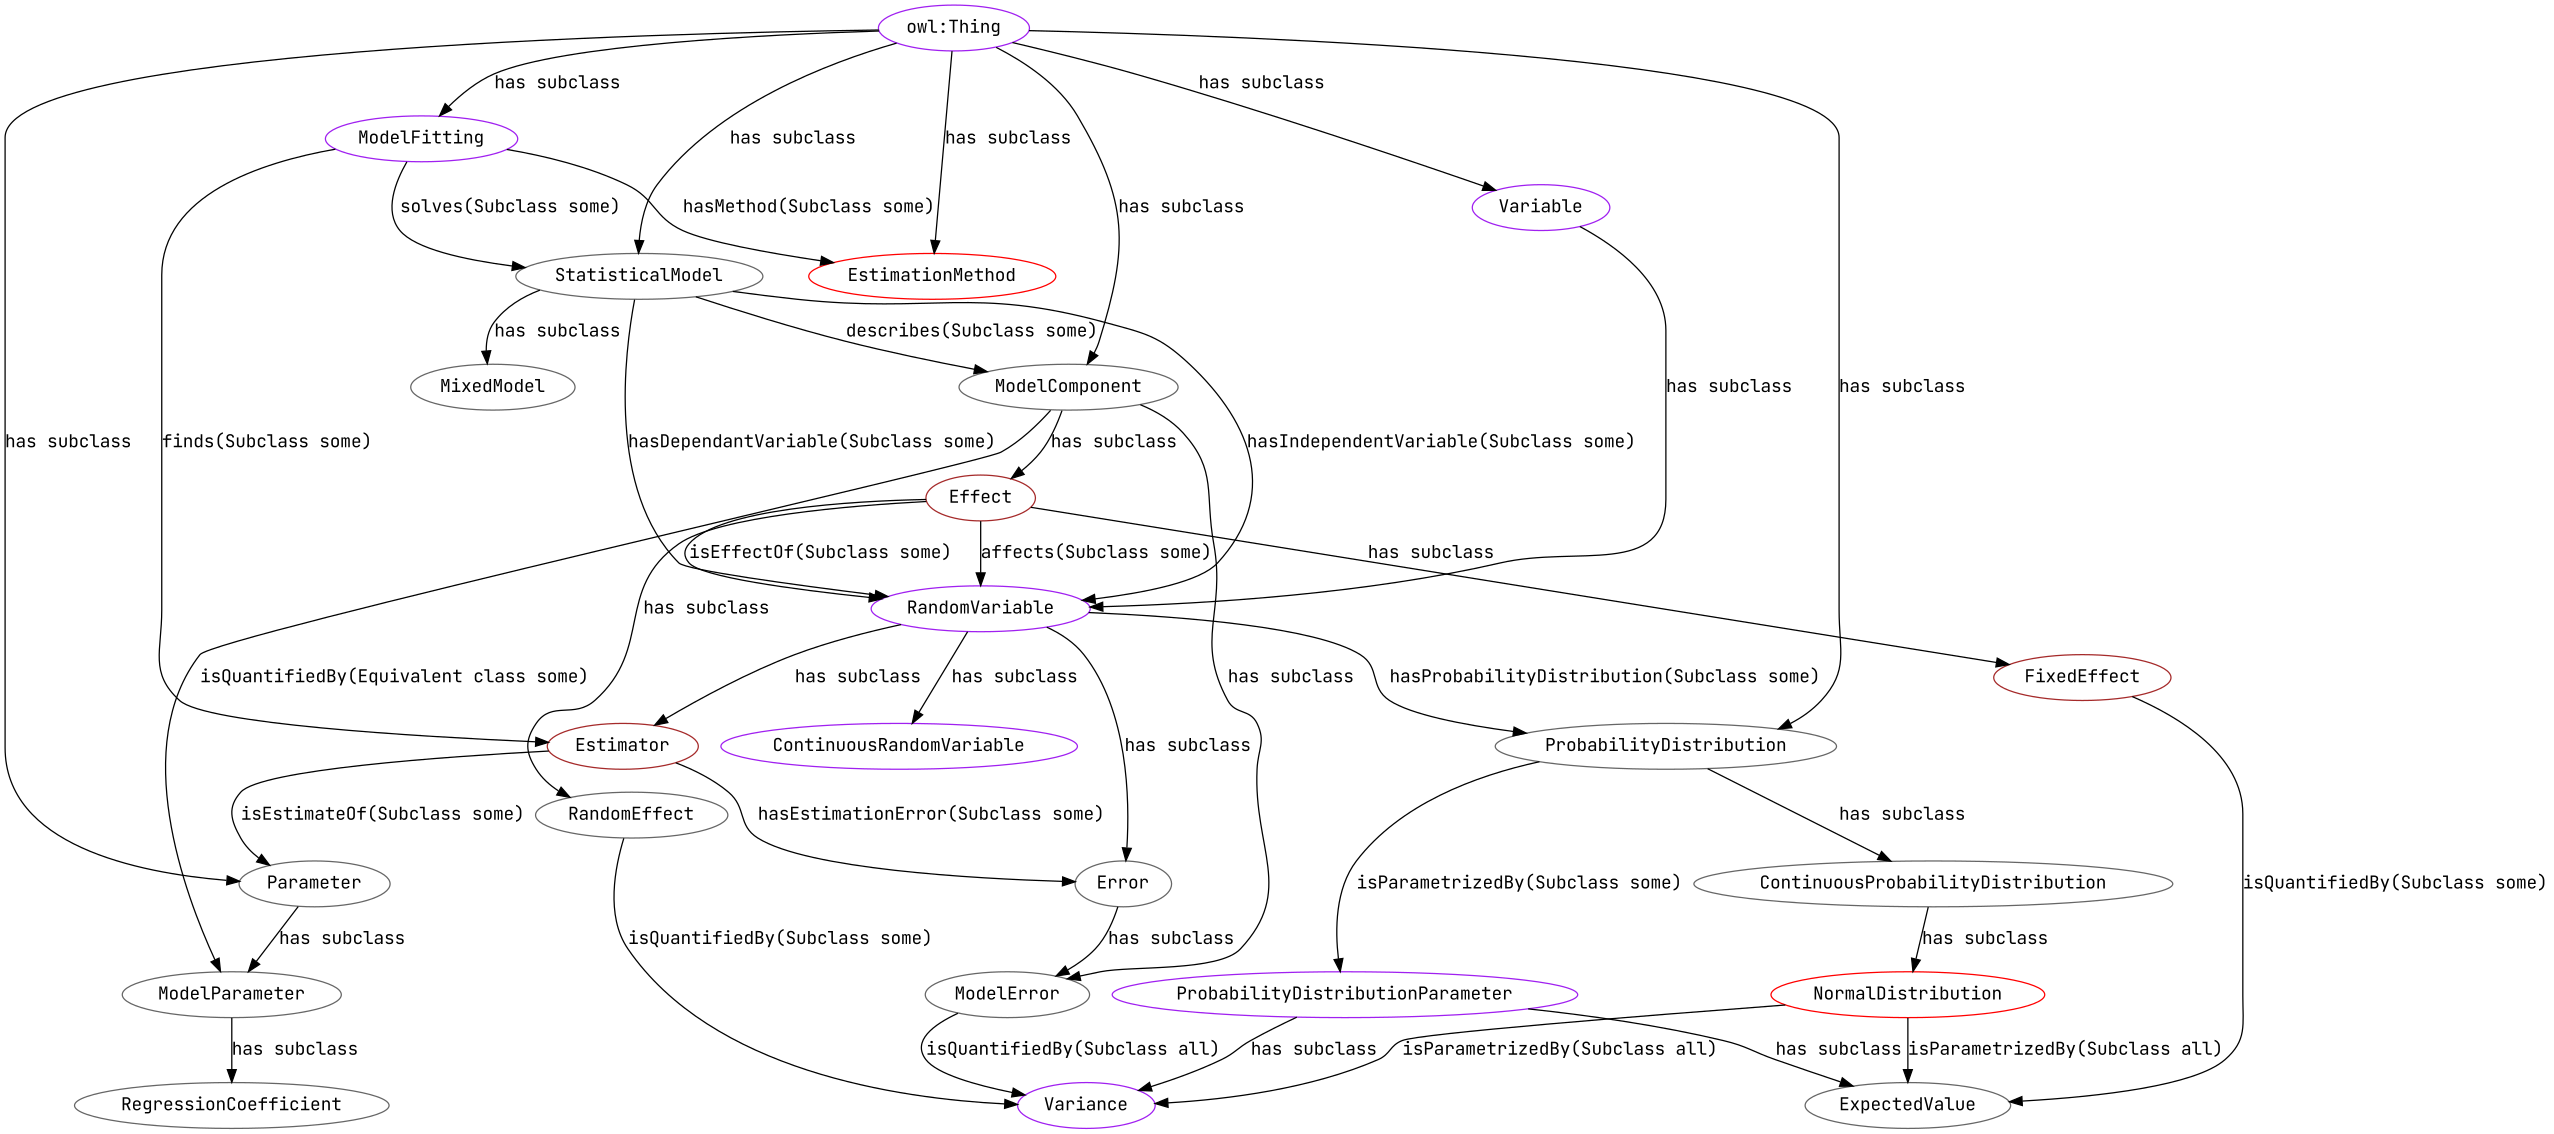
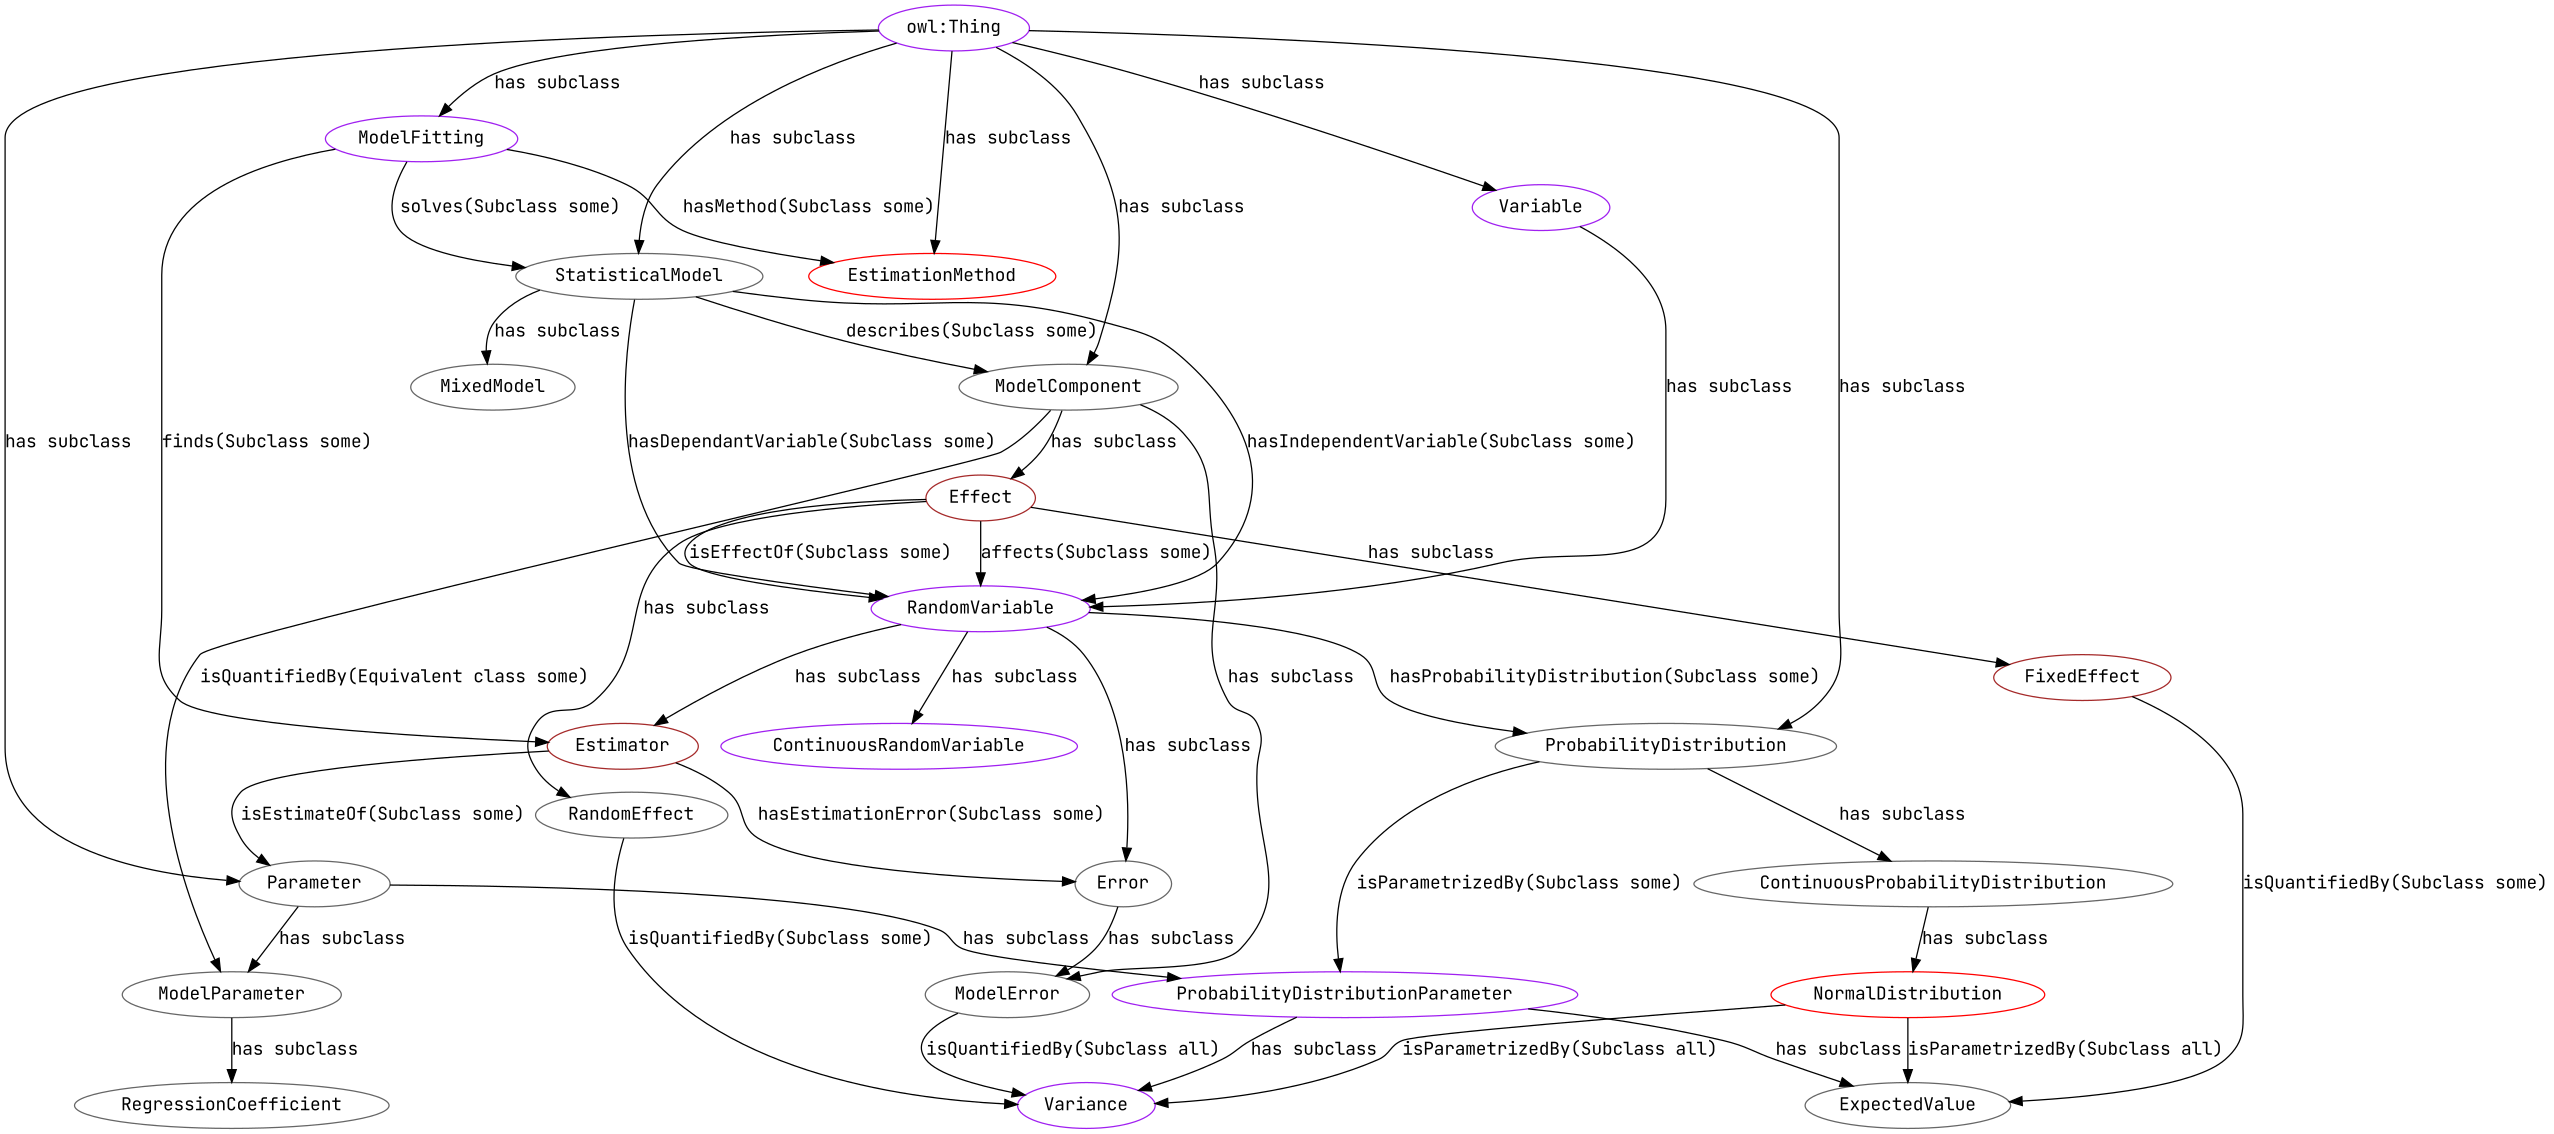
none -> (785, 902)
